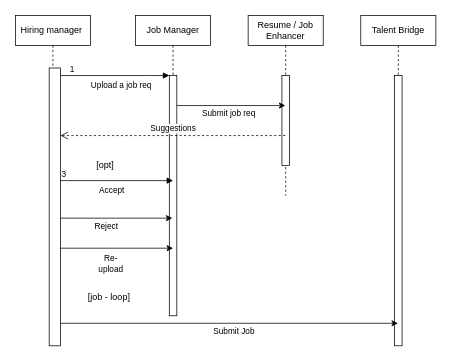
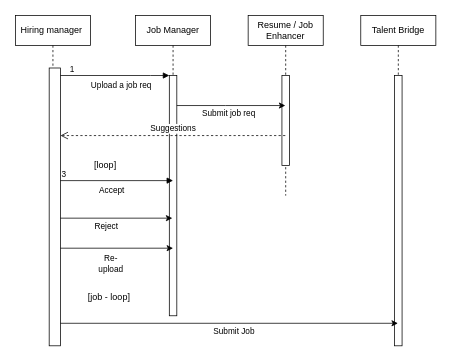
(105, 165) -> (105, 165)
